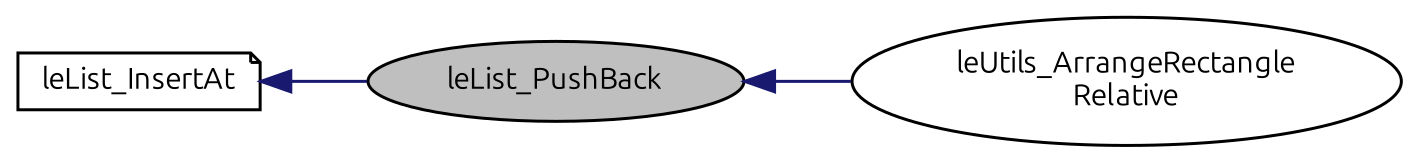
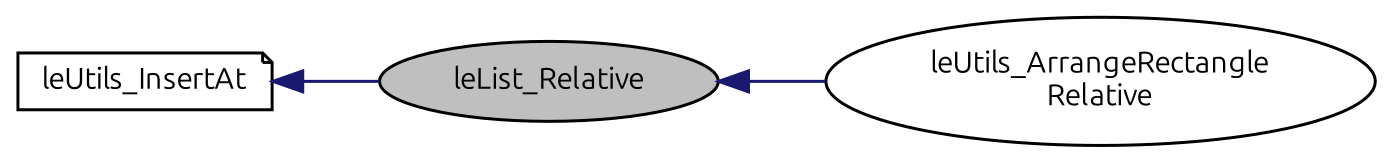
(139, 81) -> (145, 81)
(556, 81) -> (549, 81)
